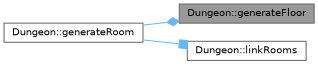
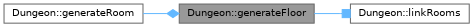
(160, 42) -> (327, 14)
